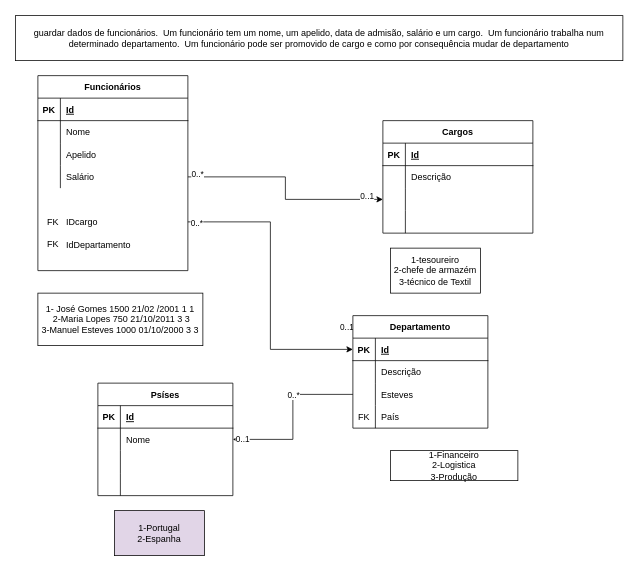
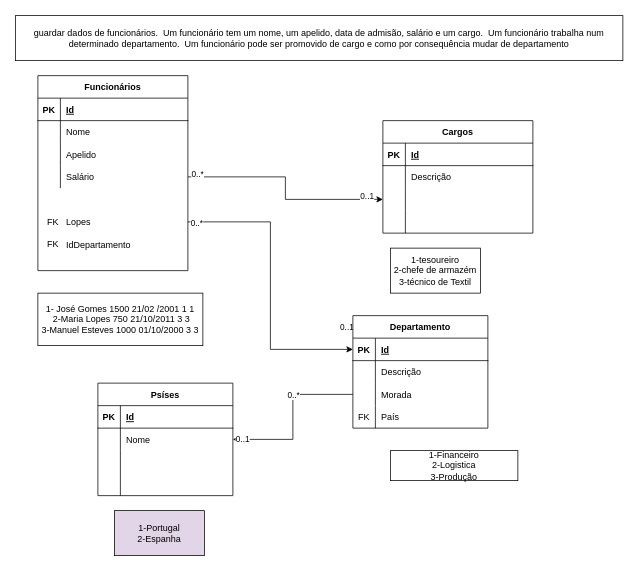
(84, 222) -> (79, 222)
(399, 395) -> (396, 395)
